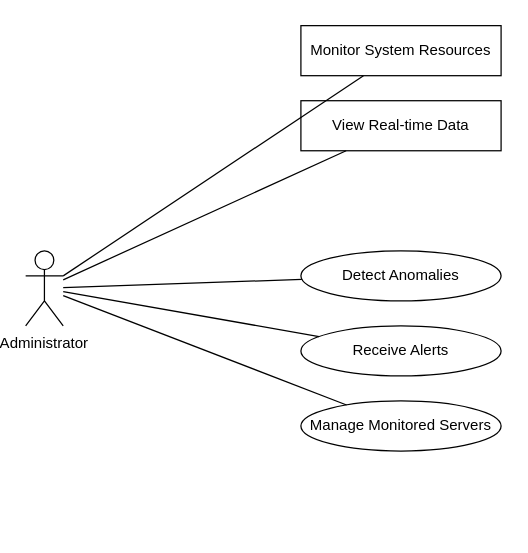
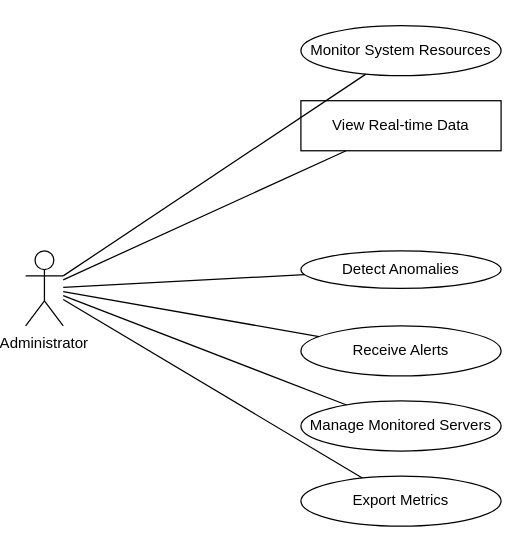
(401, 51) -> (401, 51)
(401, 276) -> (401, 269)
none -> (212, 388)
none -> (401, 501)
